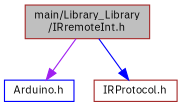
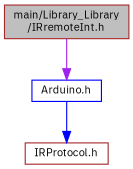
(110, 55) -> (67, 117)
